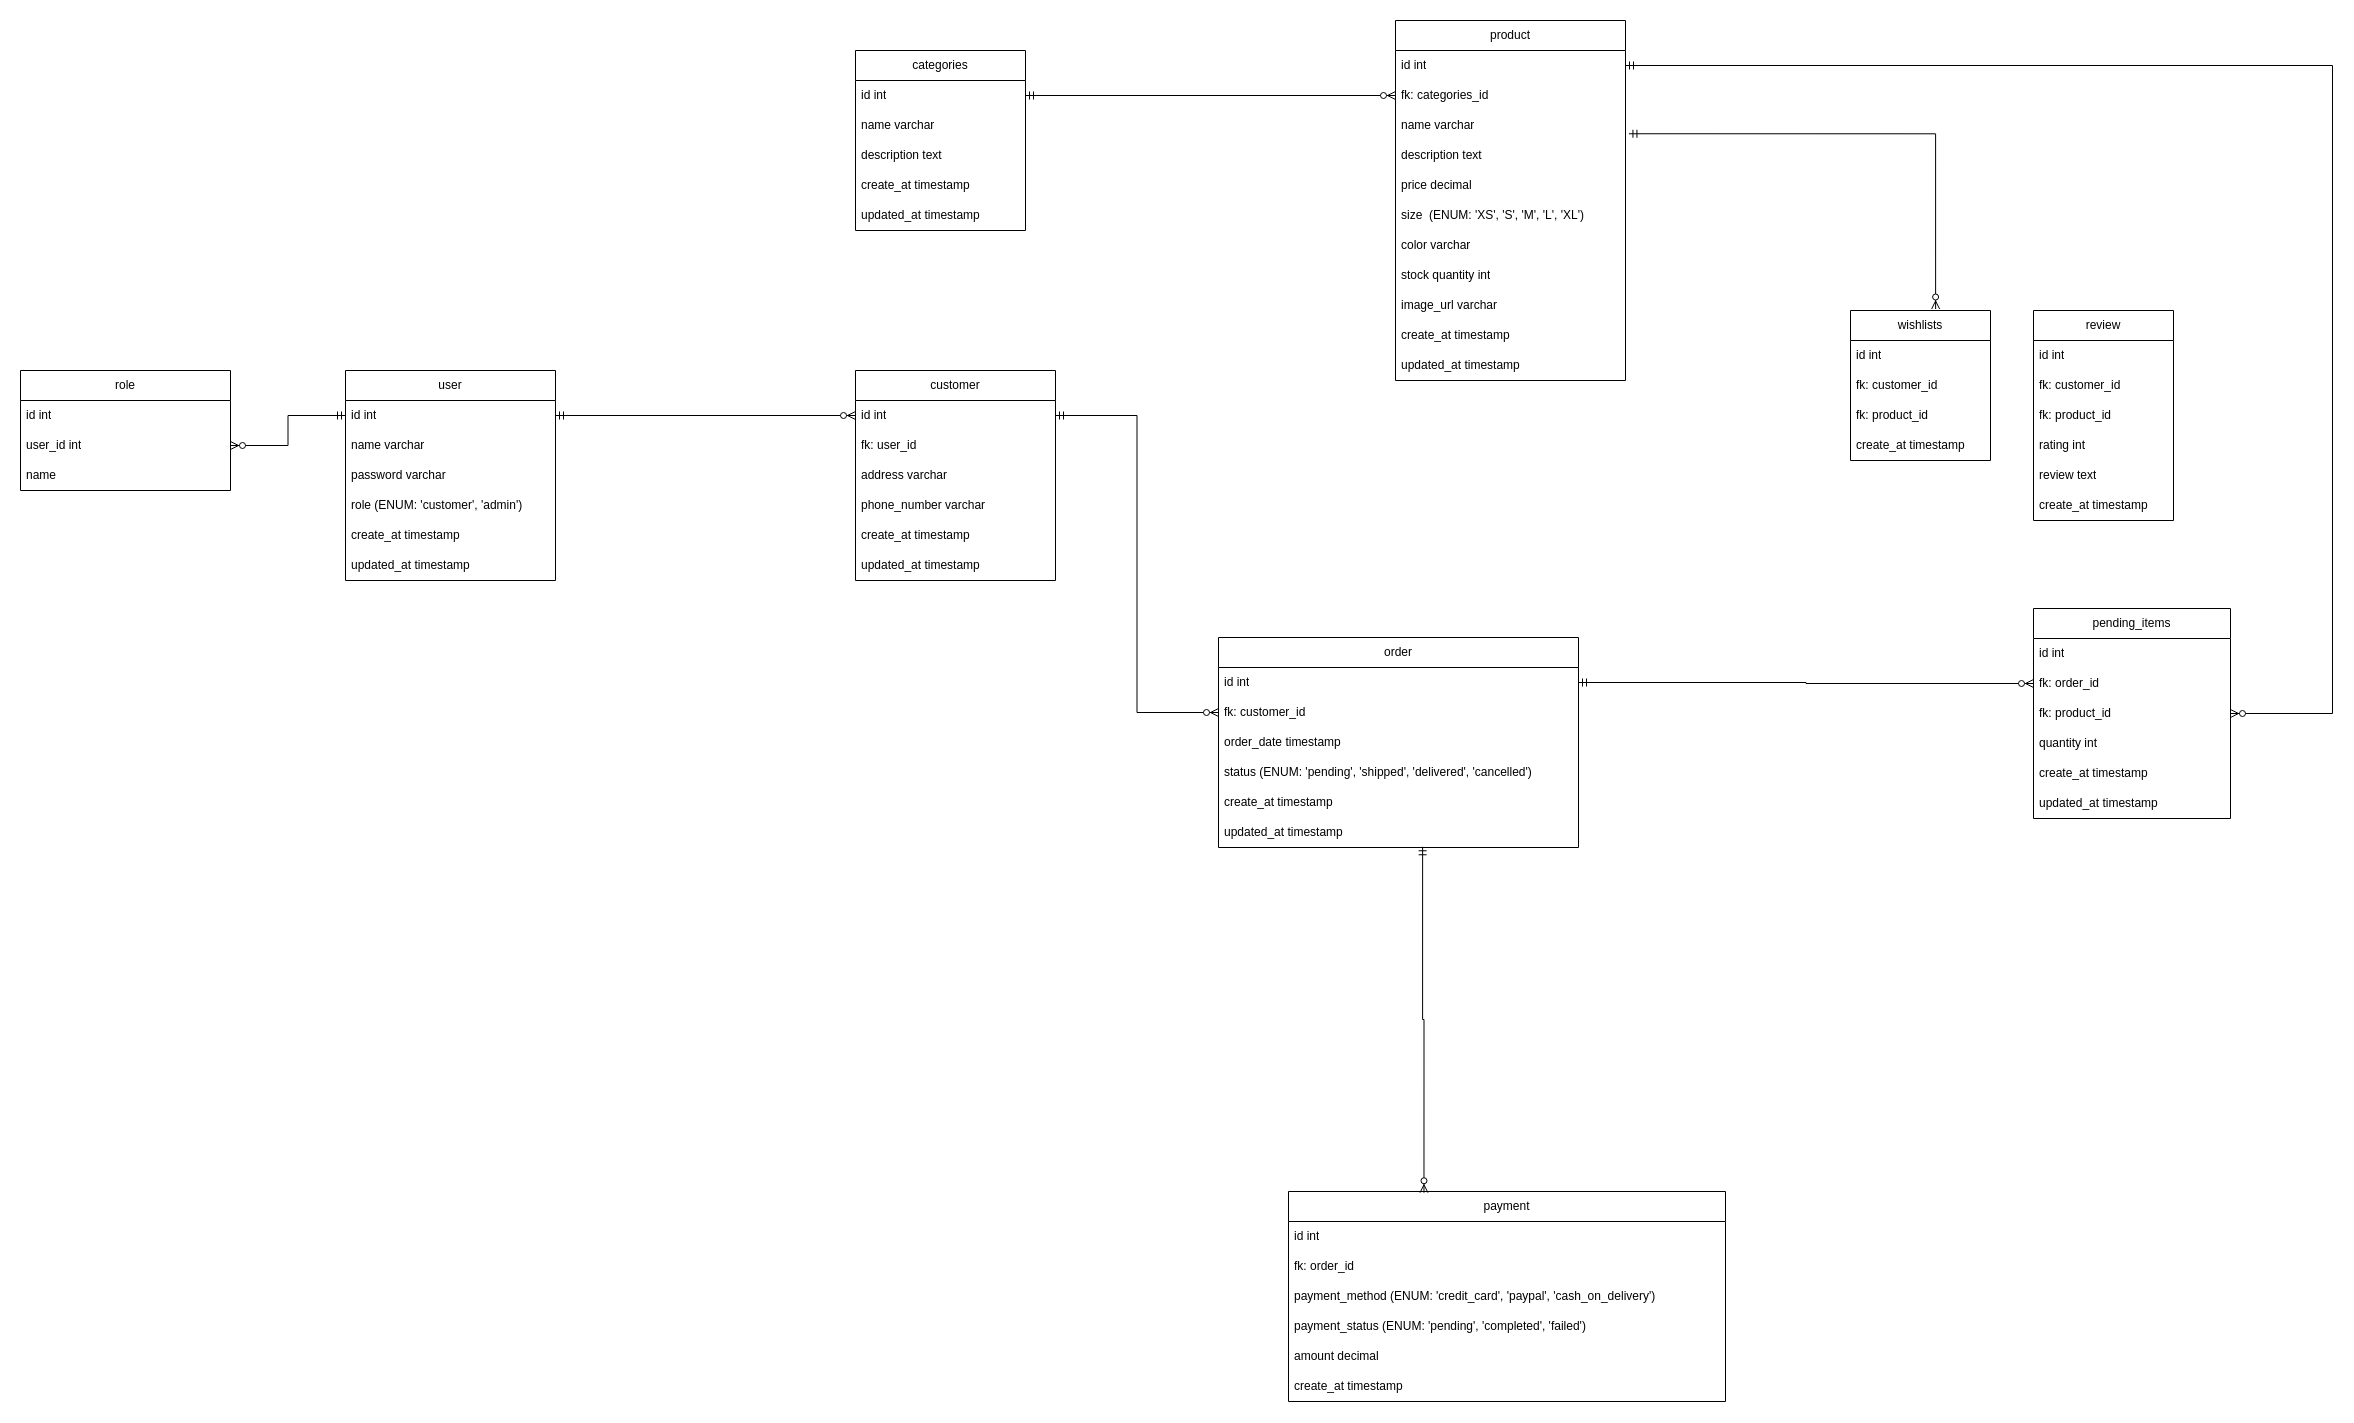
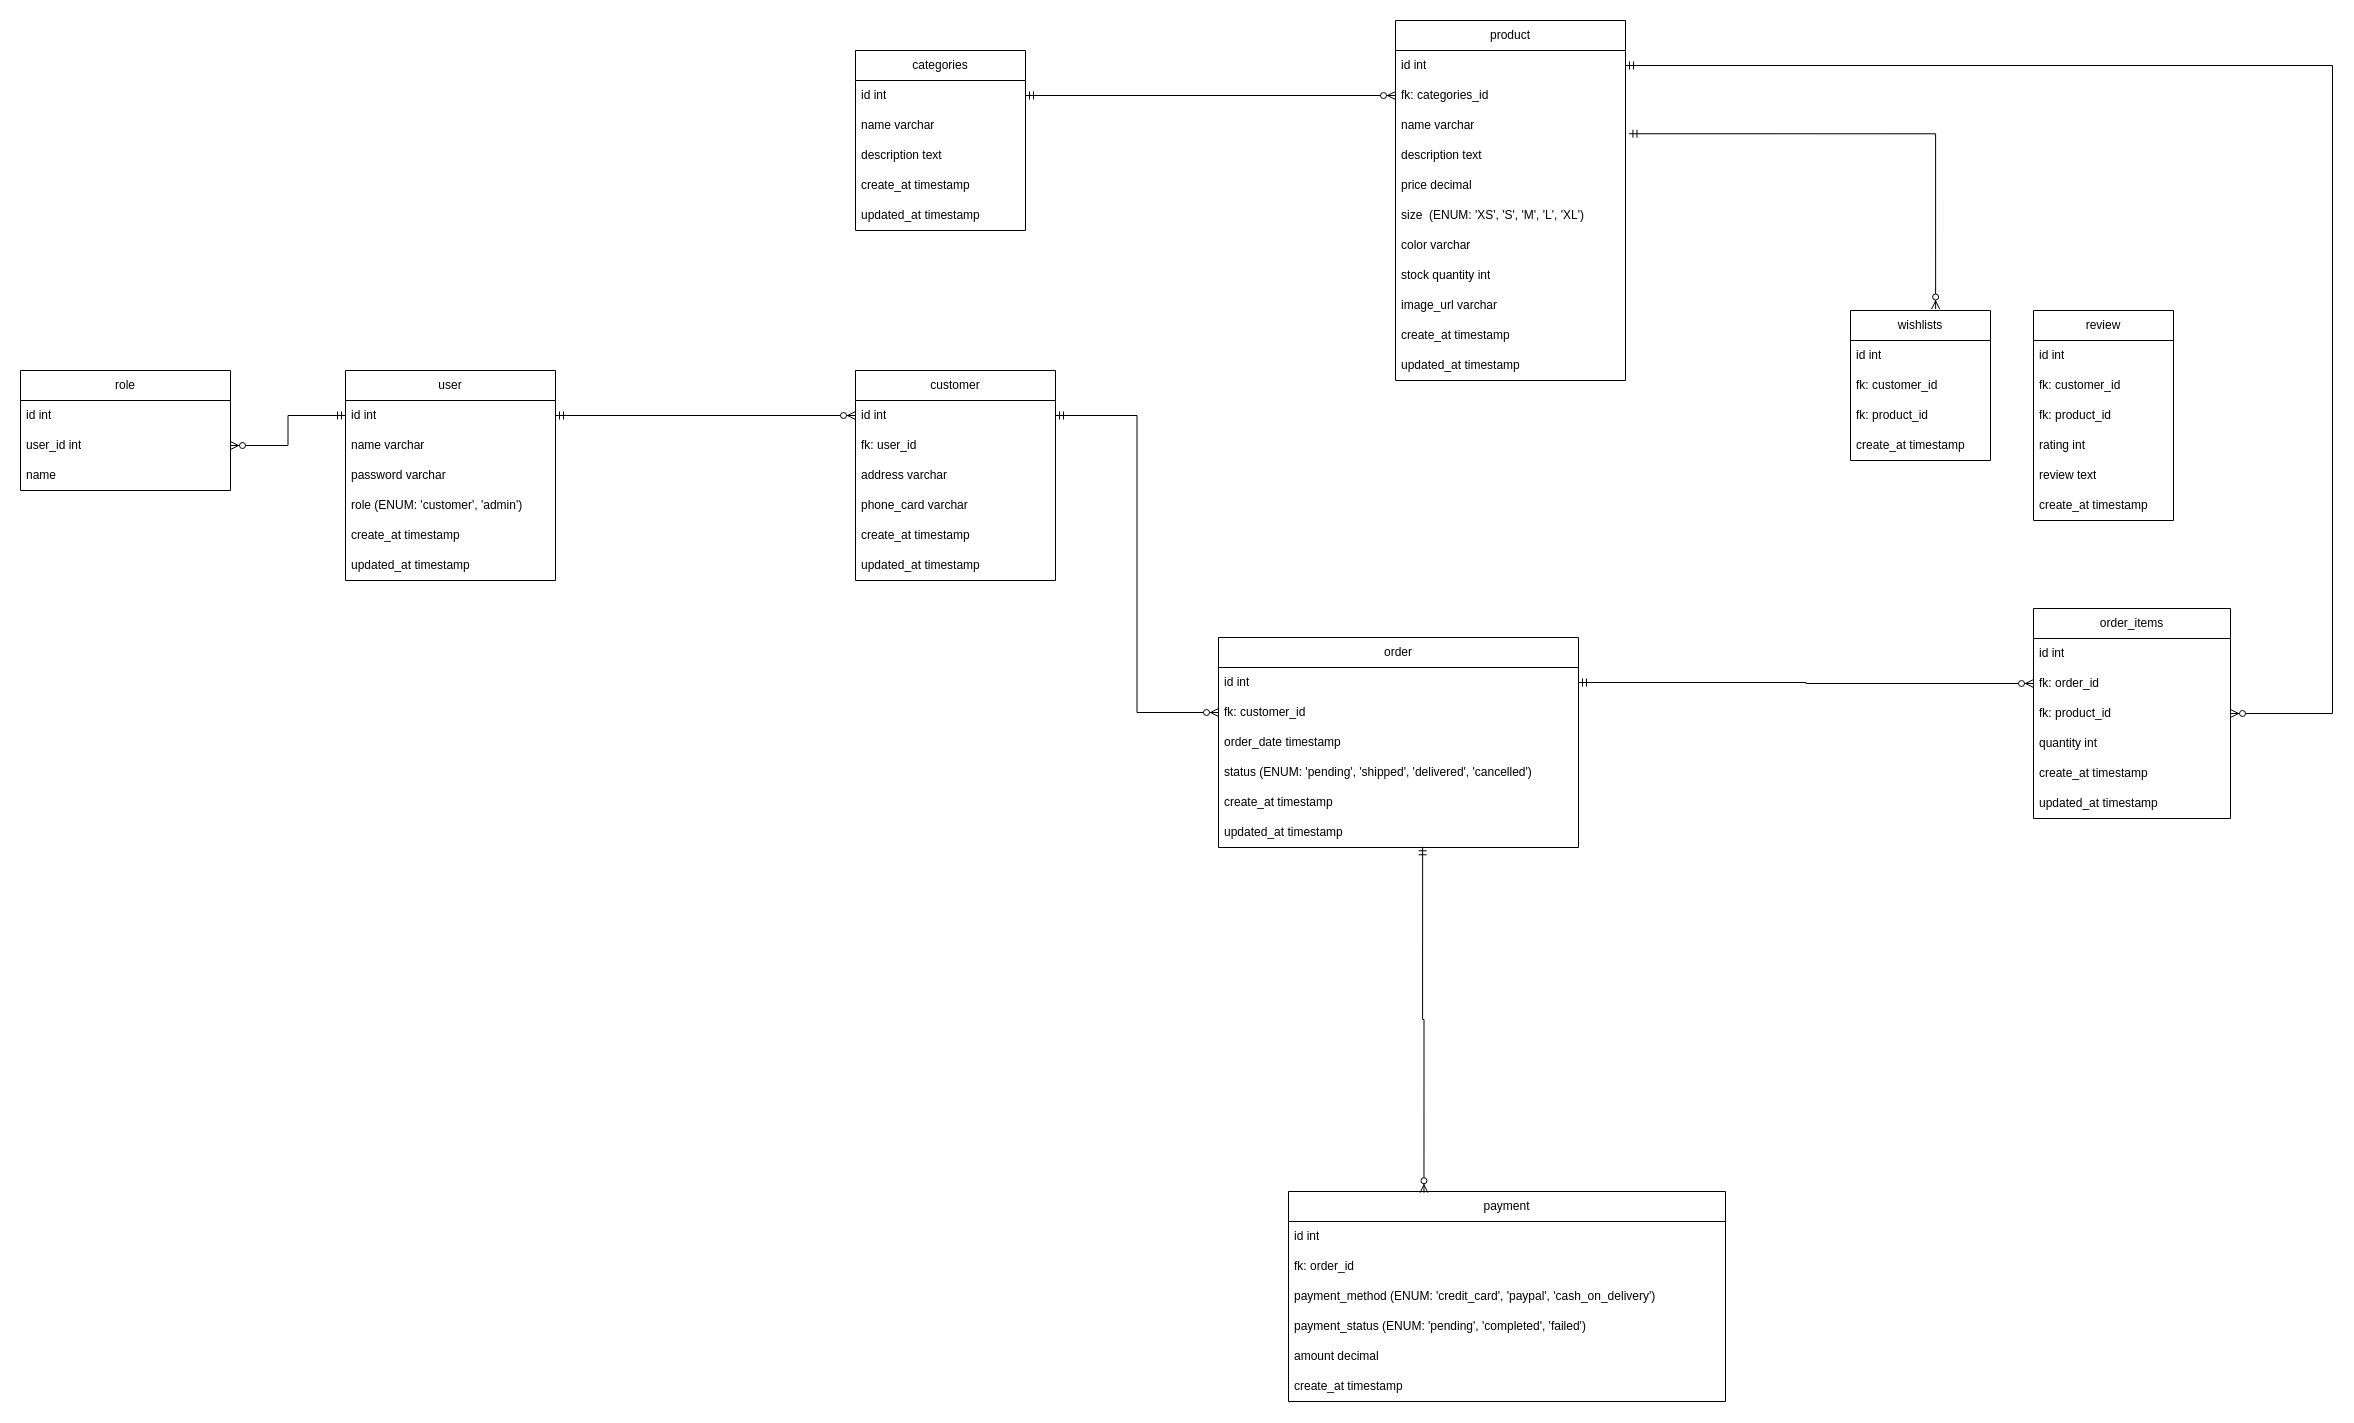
(927, 506) -> (920, 506)
(2132, 624) -> (2132, 624)
